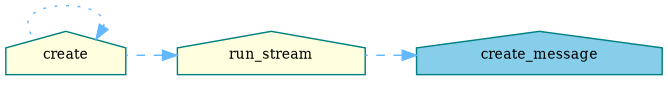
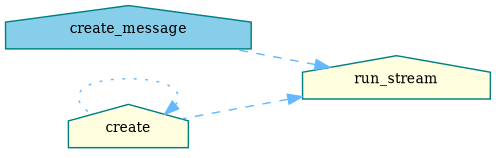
(384, 55) -> (274, 57)
